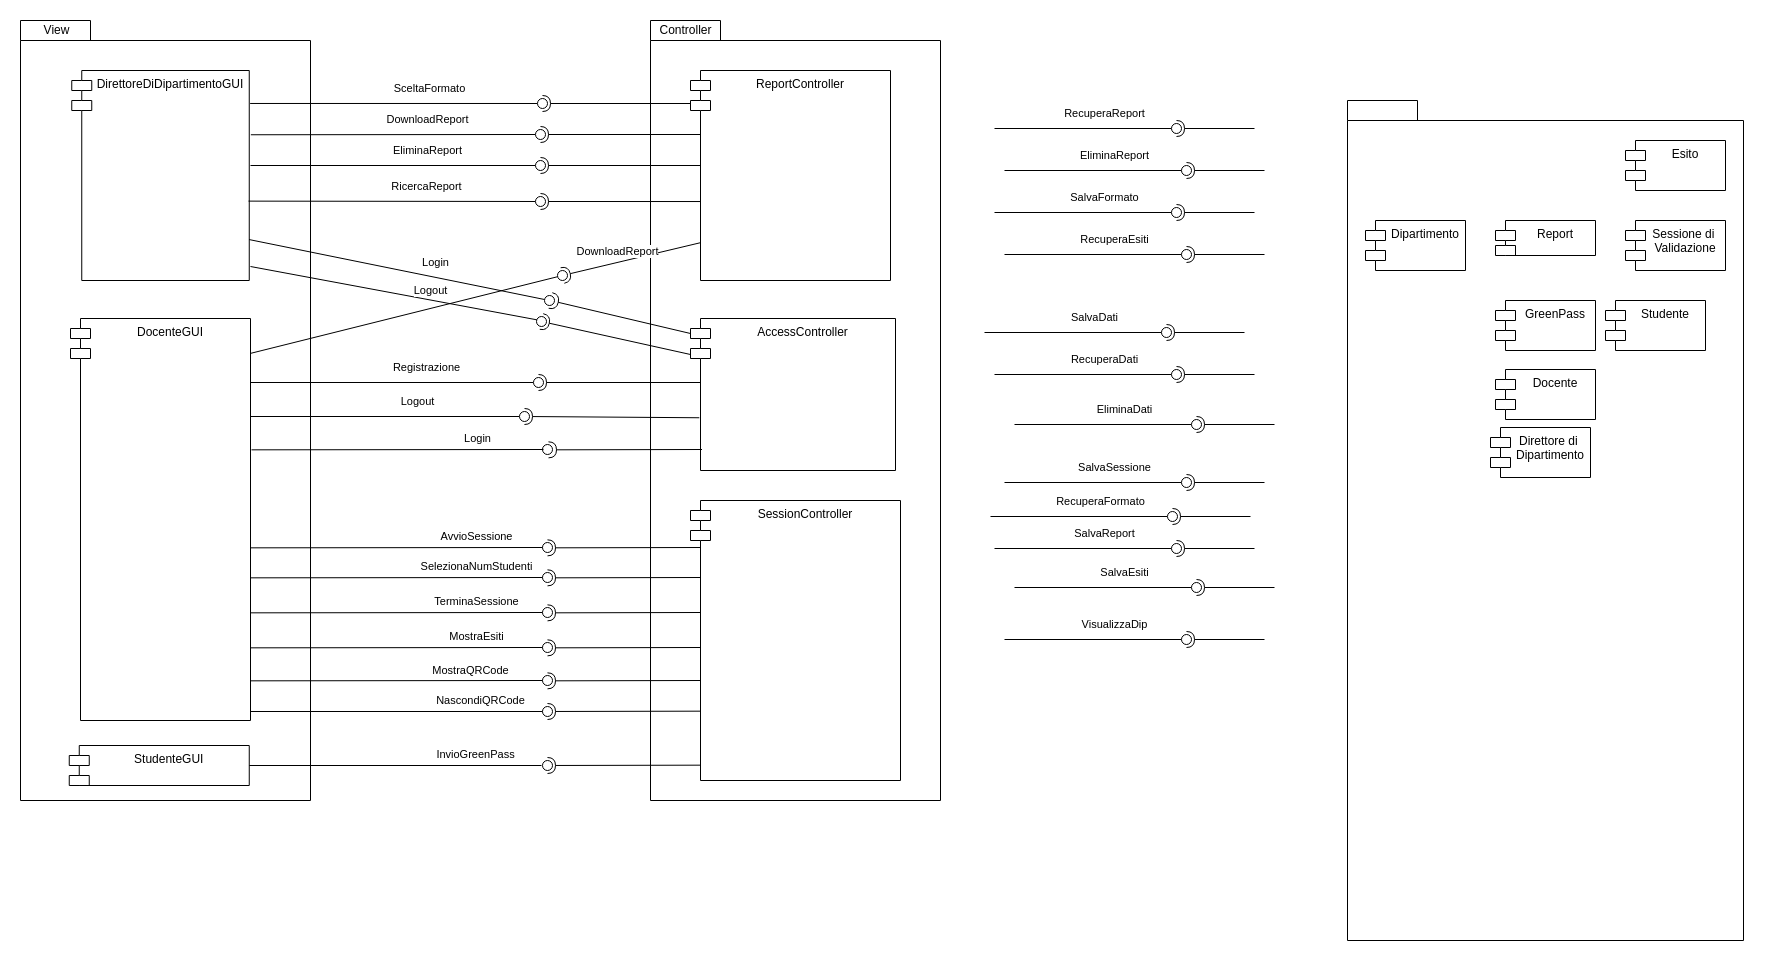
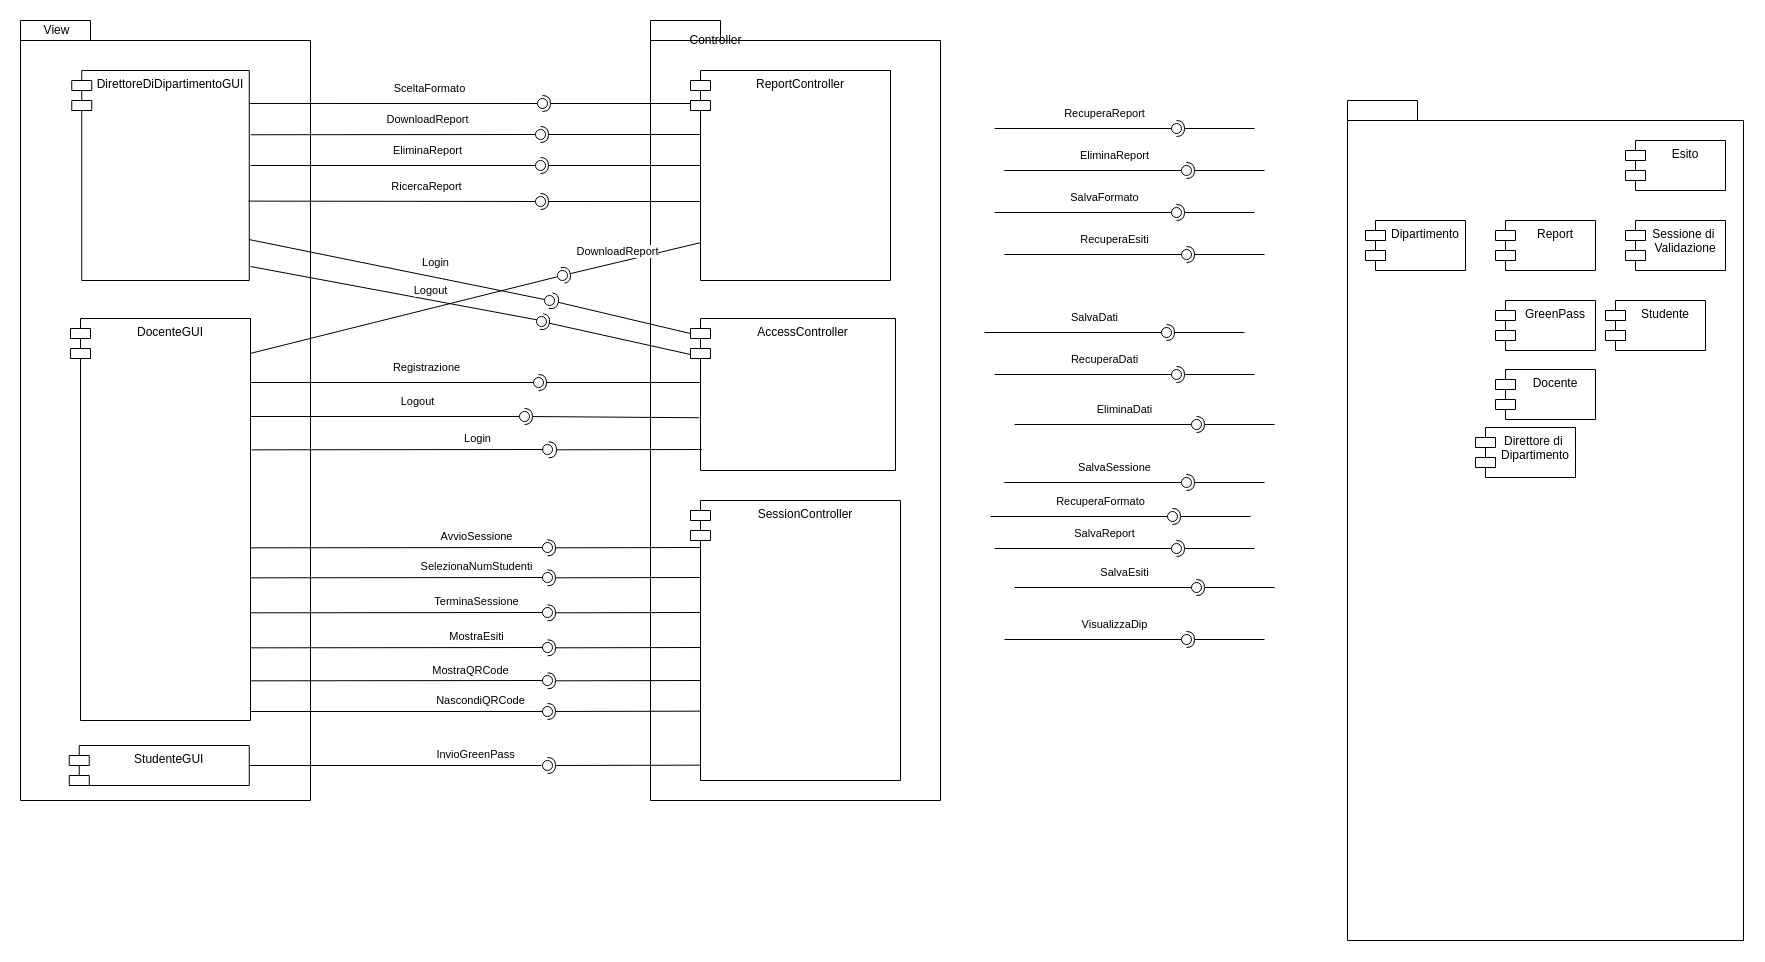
(686, 31) -> (716, 41)
(1546, 238) -> (1546, 246)
(1541, 453) -> (1526, 453)
